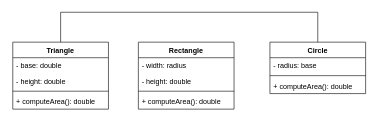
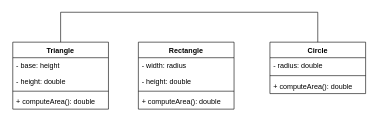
(40, 66) -> (40, 66)
(298, 66) -> (301, 66)
